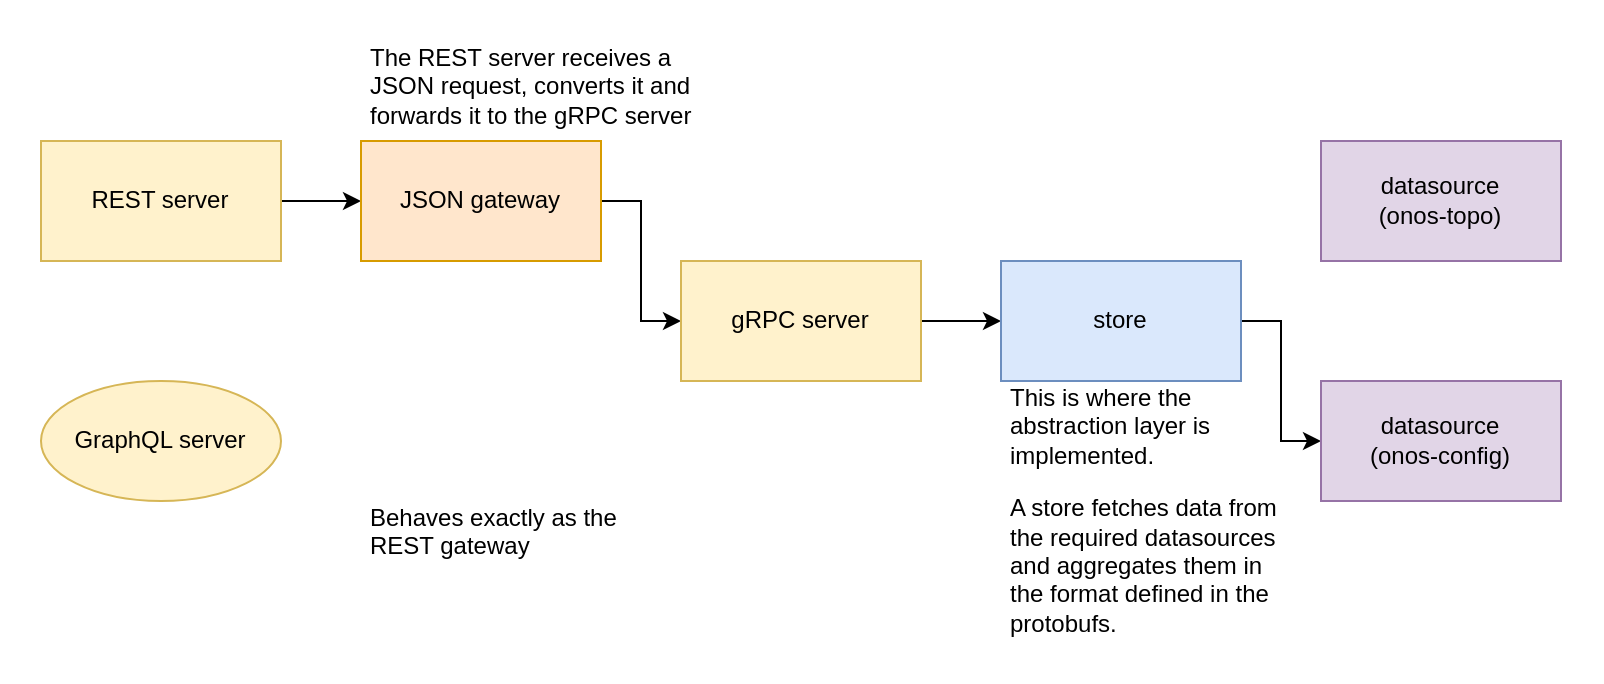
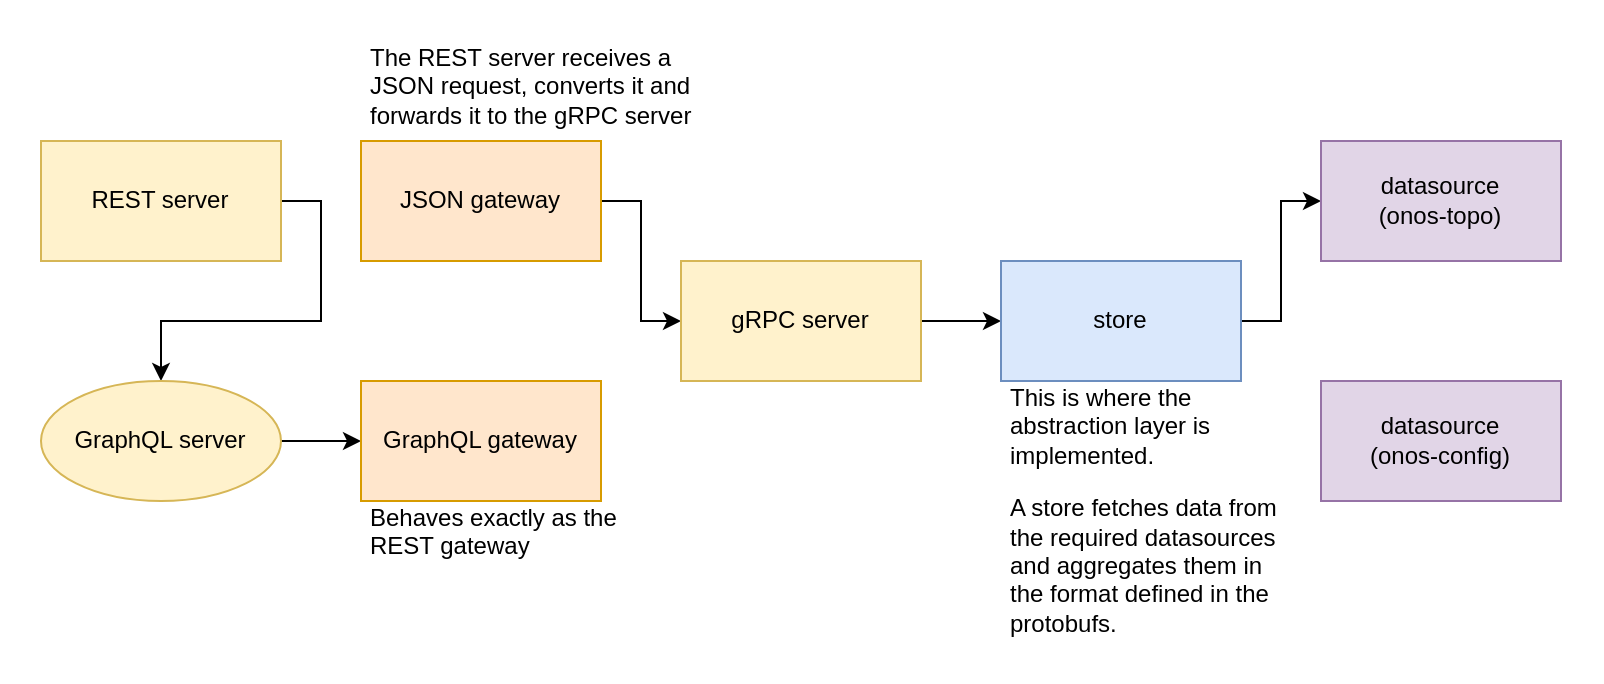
(333, 201) -> (279, 321)
(1281, 393) -> (1281, 249)
none -> (314, 441)
none -> (481, 441)
